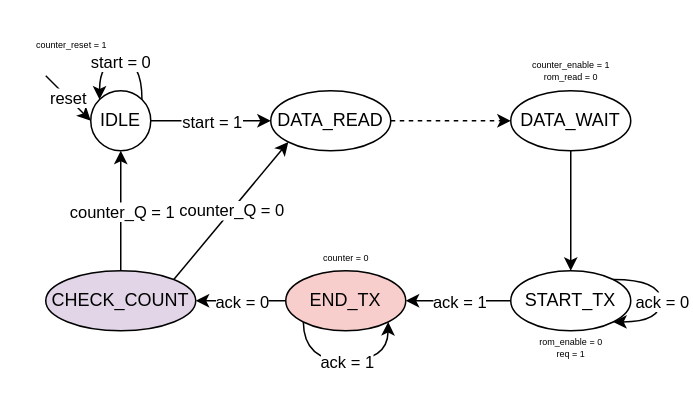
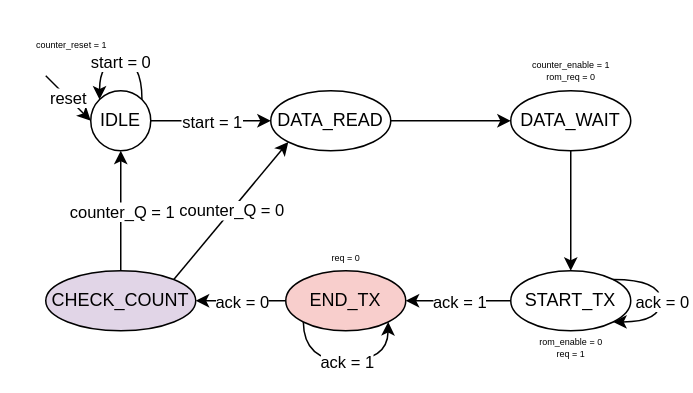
(572, 68) -> (572, 68)
(446, 121) -> (446, 121)
(347, 256) -> (347, 256)
